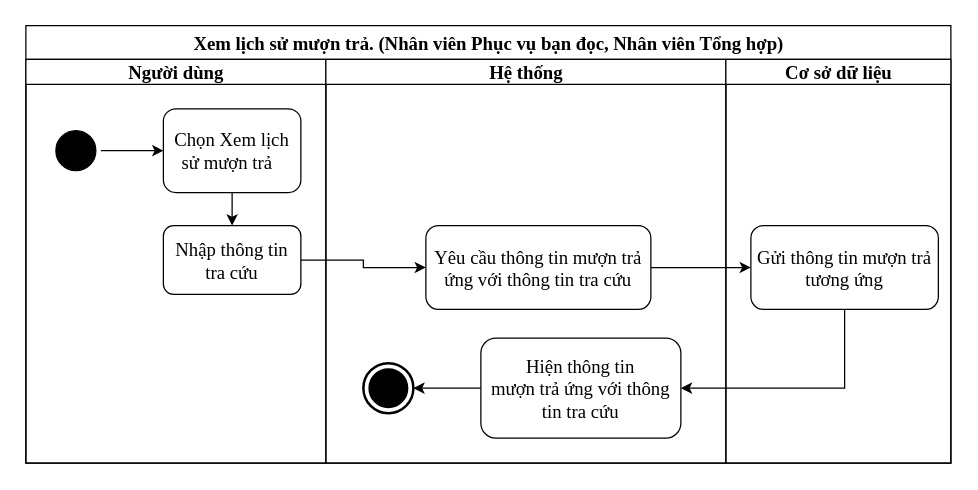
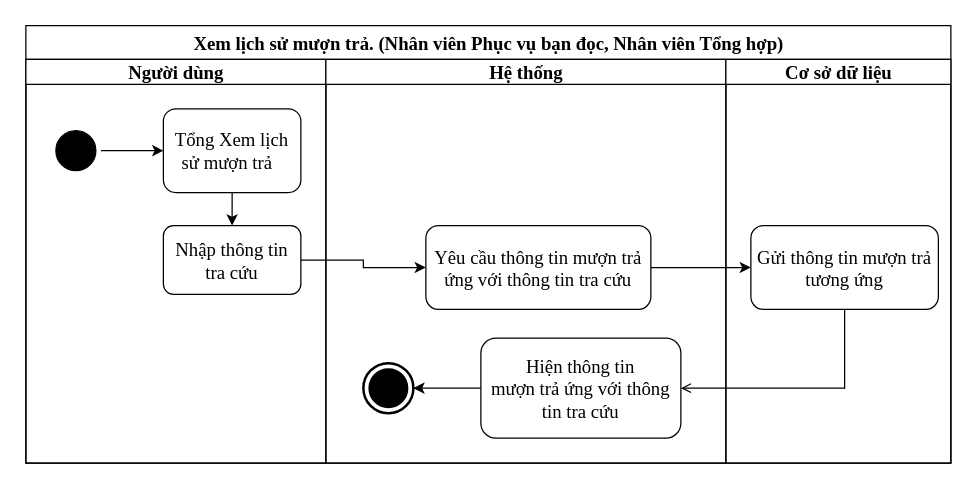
(232, 151) -> (232, 151)
(691, 388) -> (688, 388)
